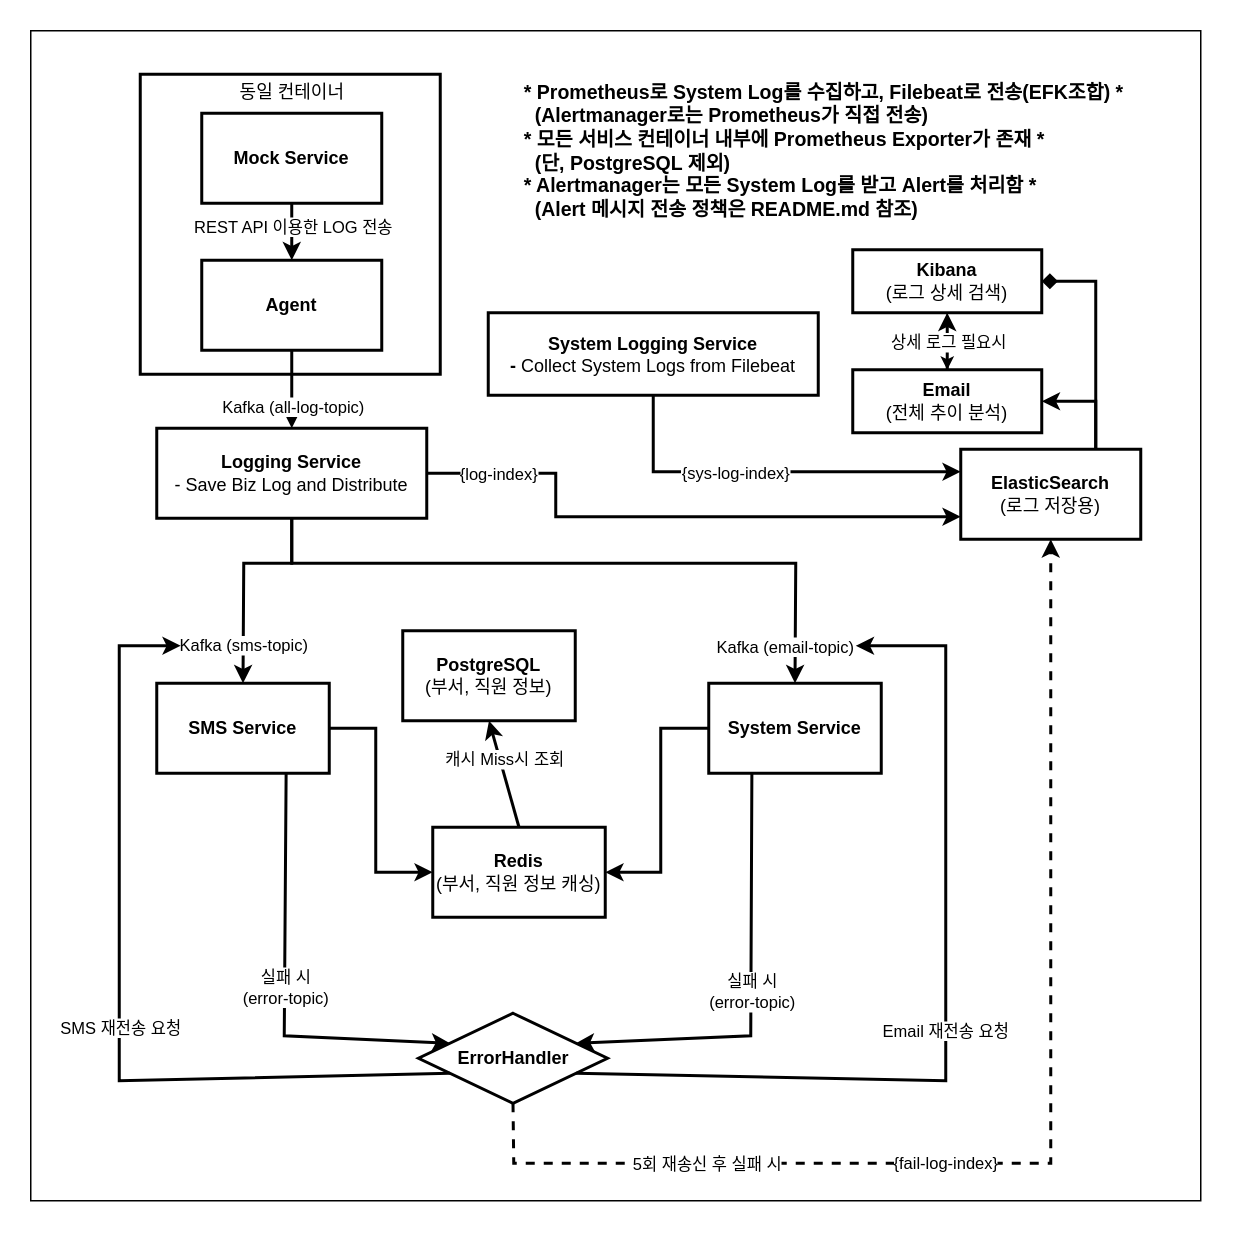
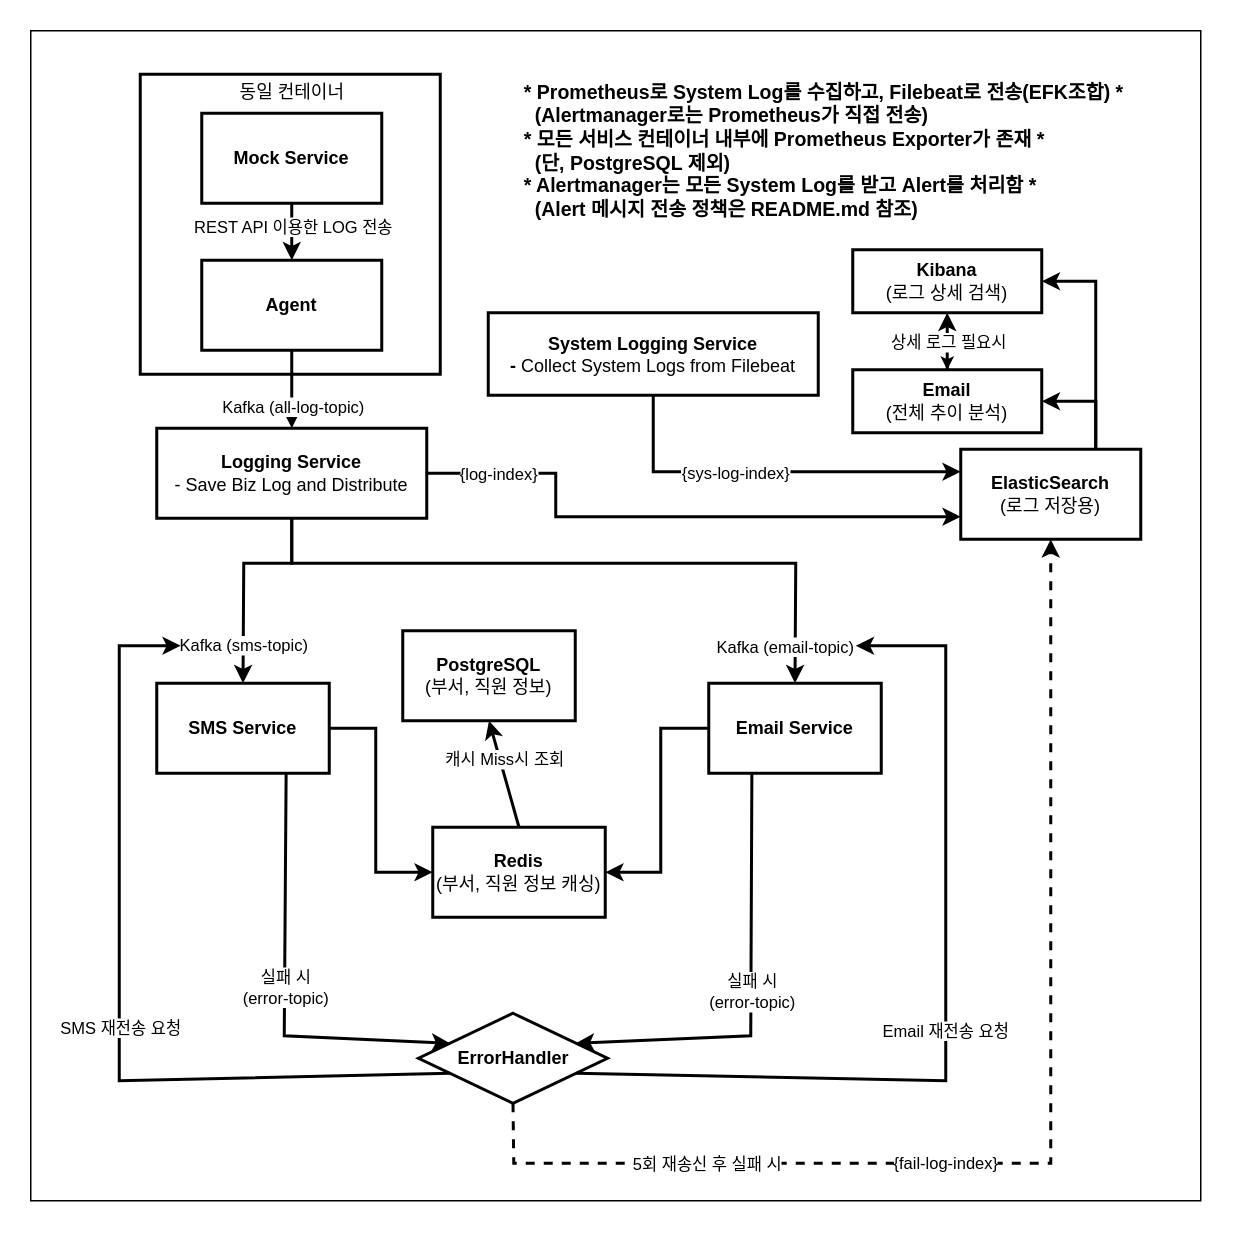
(1057, 281) -> (1056, 281)
(795, 728) -> (795, 728)
